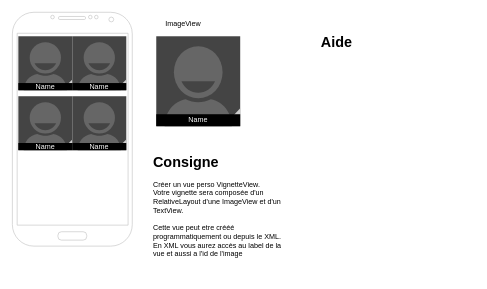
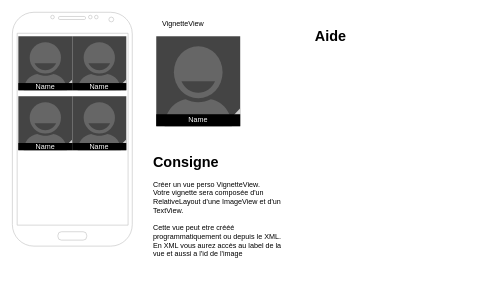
(183, 24) -> (183, 24)
(399, 150) -> (393, 144)
